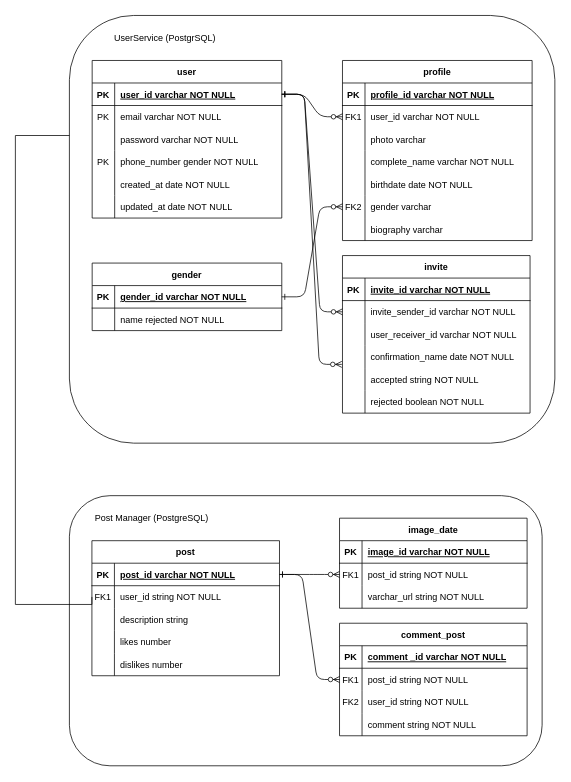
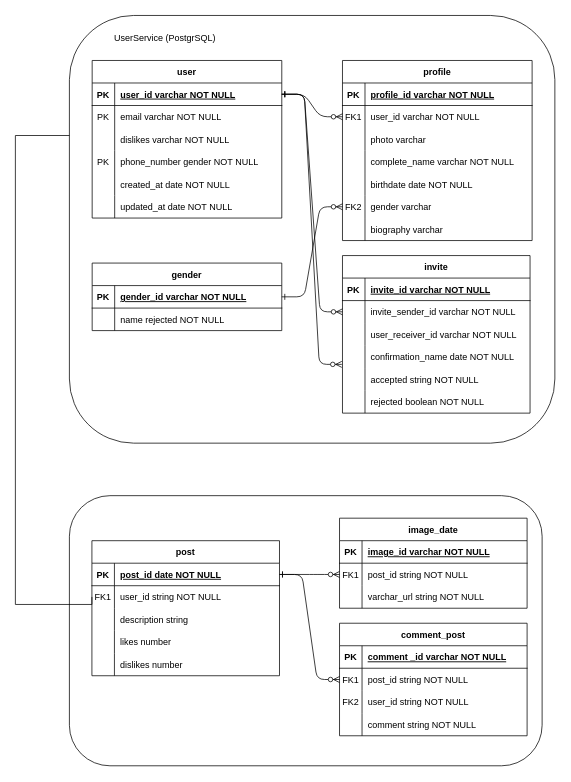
(180, 140) -> (176, 140)
(152, 518) -> none
(176, 575) -> (168, 575)
